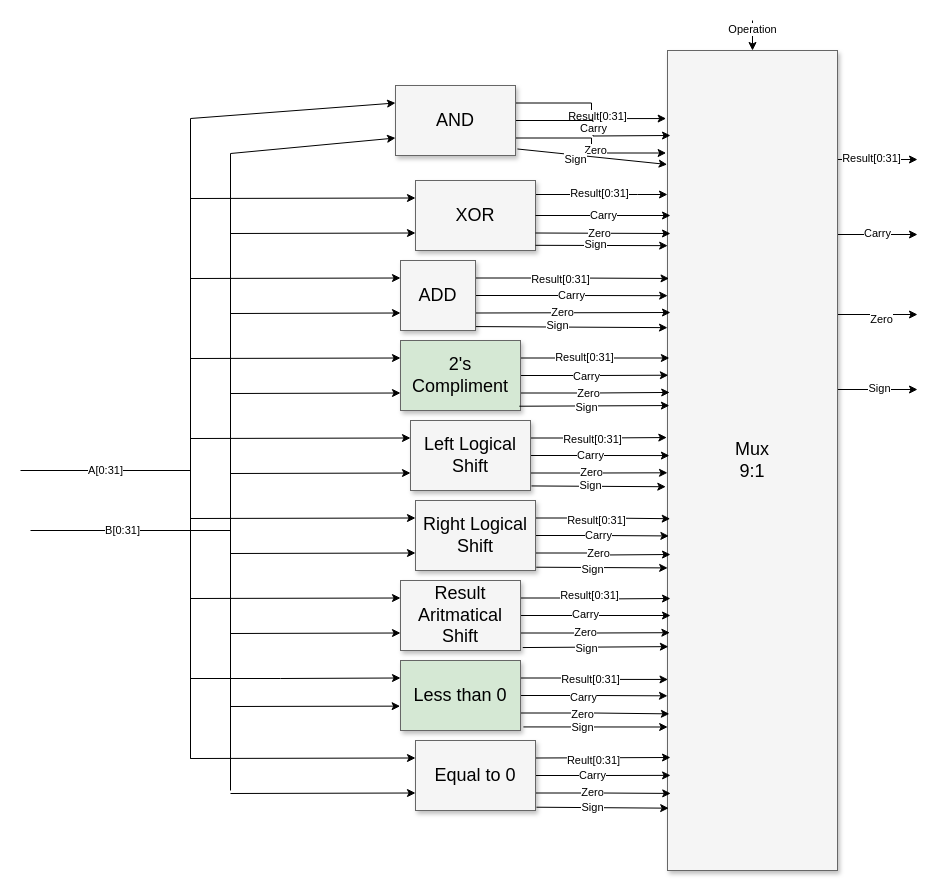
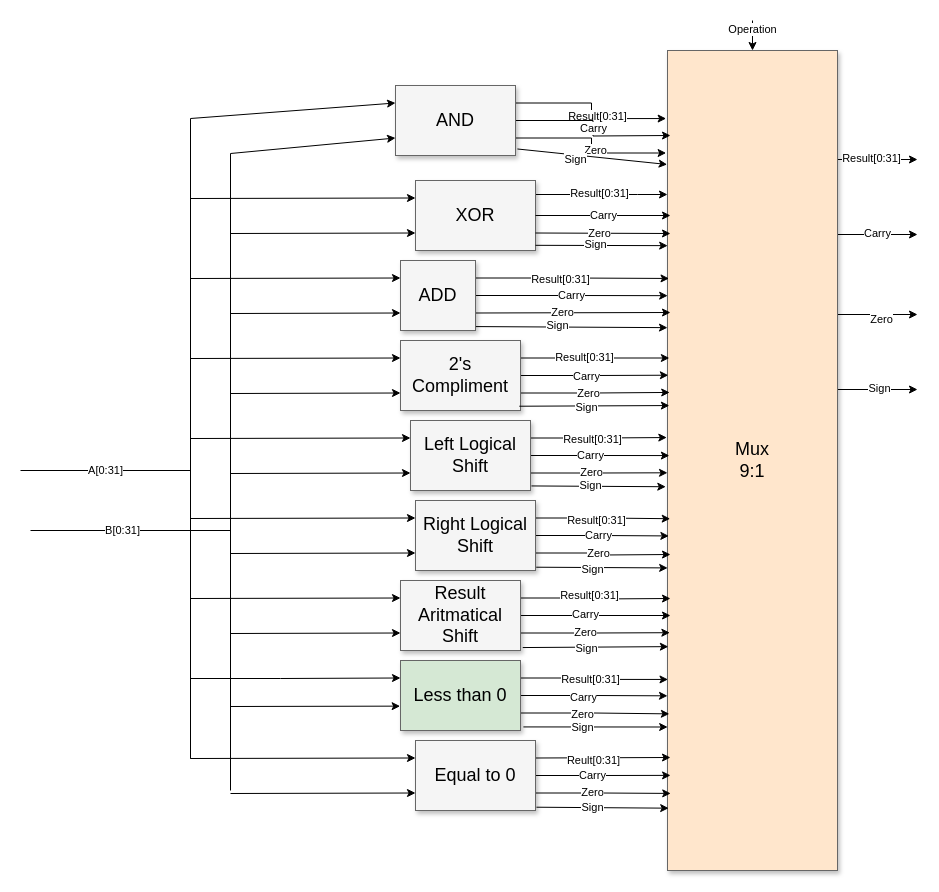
(461, 376) -> (461, 376)
(753, 461) -> (753, 461)
